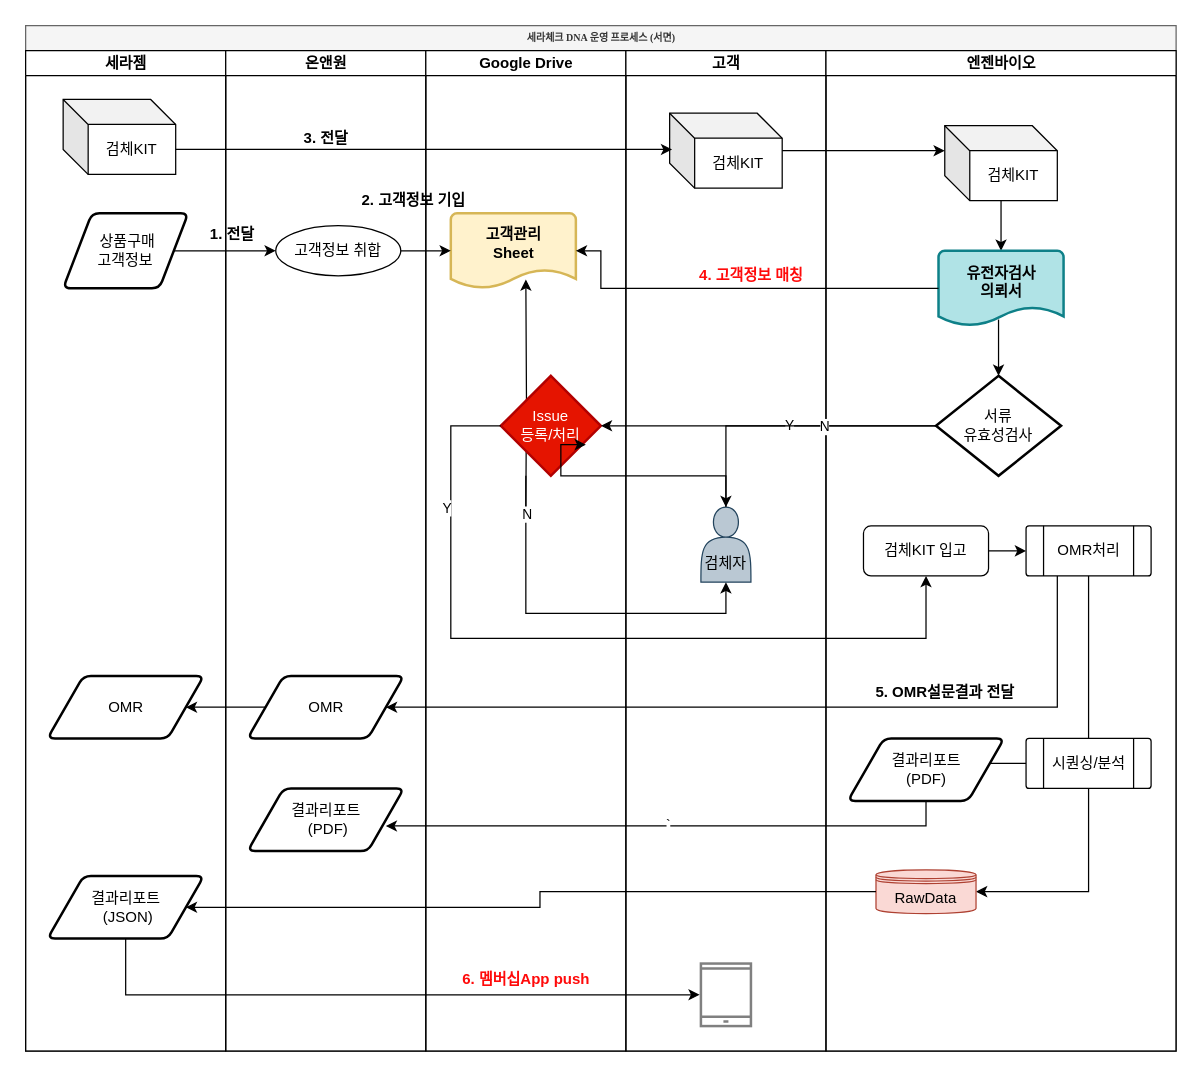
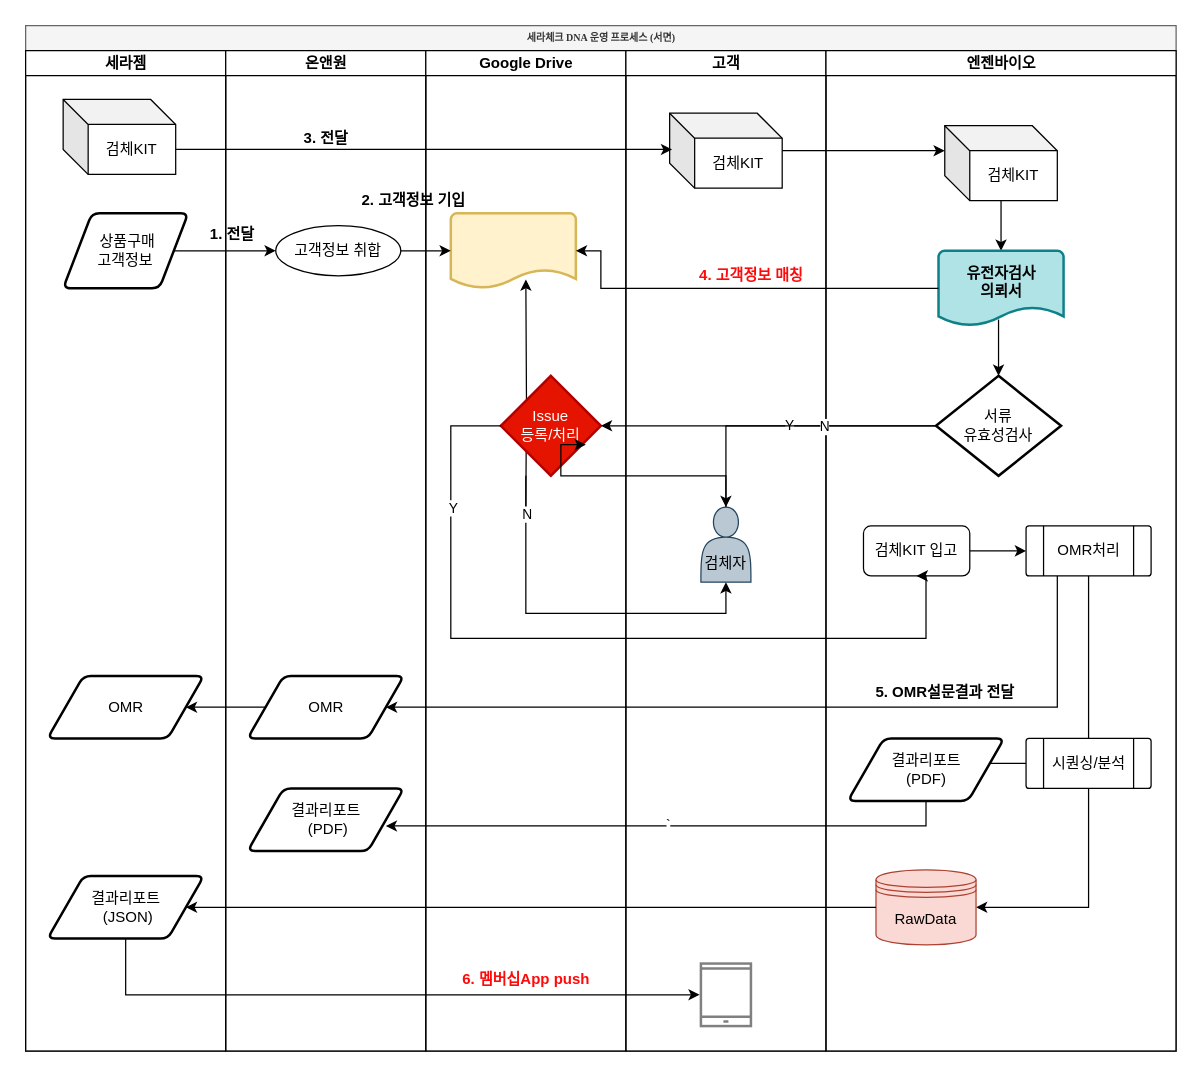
(513, 243) -> none
(926, 551) -> (916, 551)
(926, 891) -> (926, 907)
